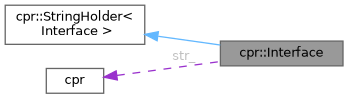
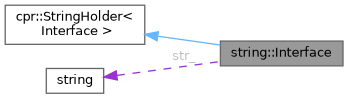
(282, 53) -> (282, 53)
(75, 81) -> (75, 81)
